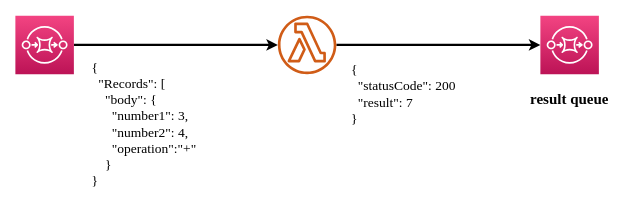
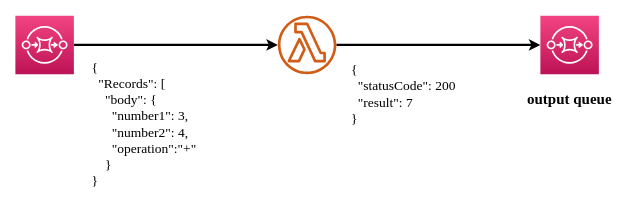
(570, 98) -> (570, 98)
